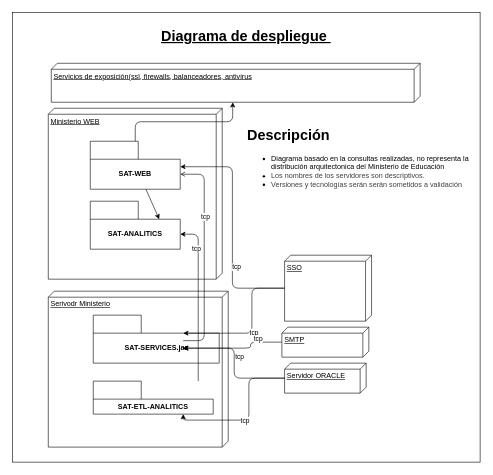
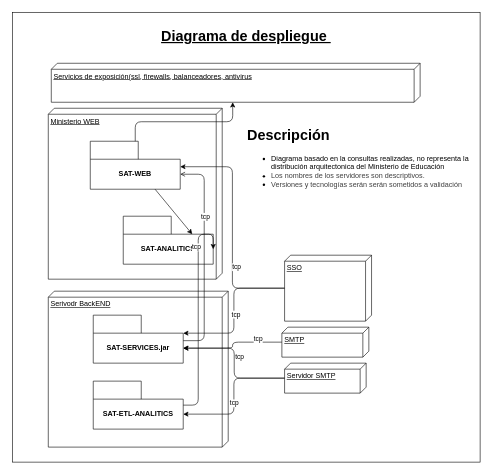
(135, 225) -> (168, 240)
(84, 305) -> (81, 305)
(156, 339) -> (138, 339)
(315, 377) -> (311, 377)
(153, 398) -> (138, 405)
